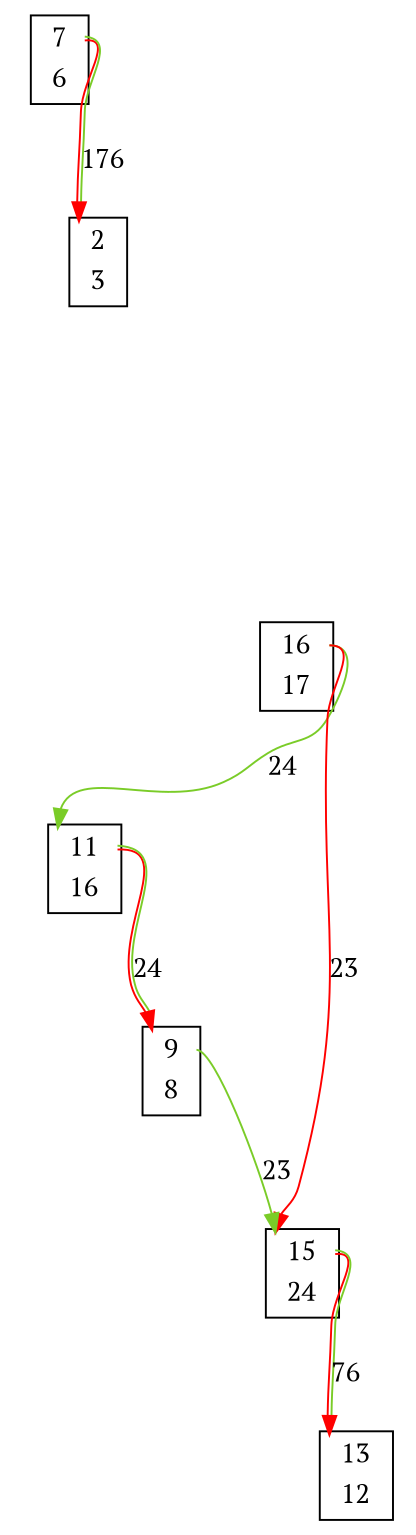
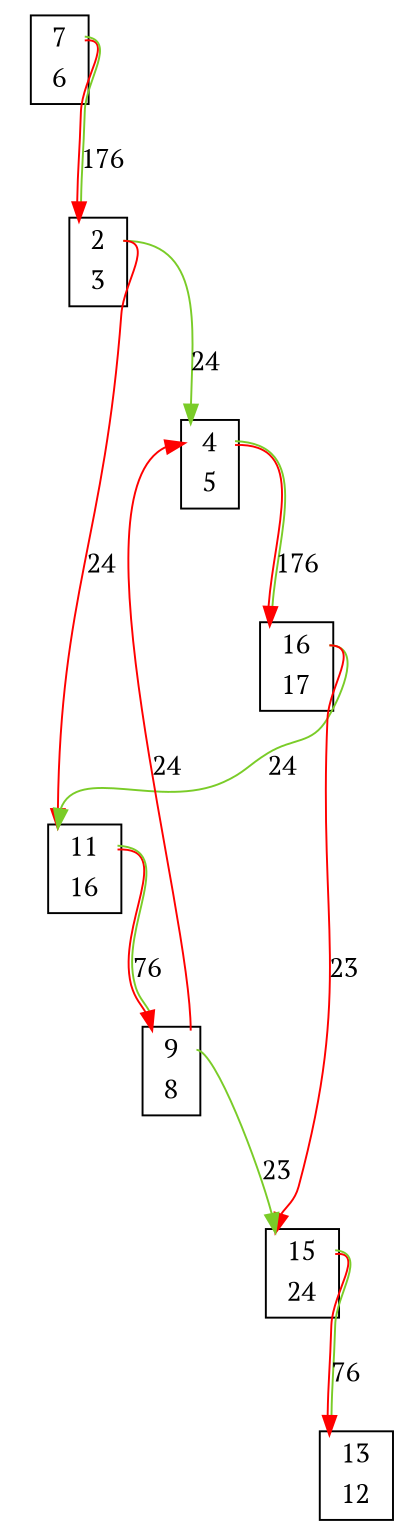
none -> (210, 464)
none -> (93, 519)
(148, 970) -> (148, 970)
